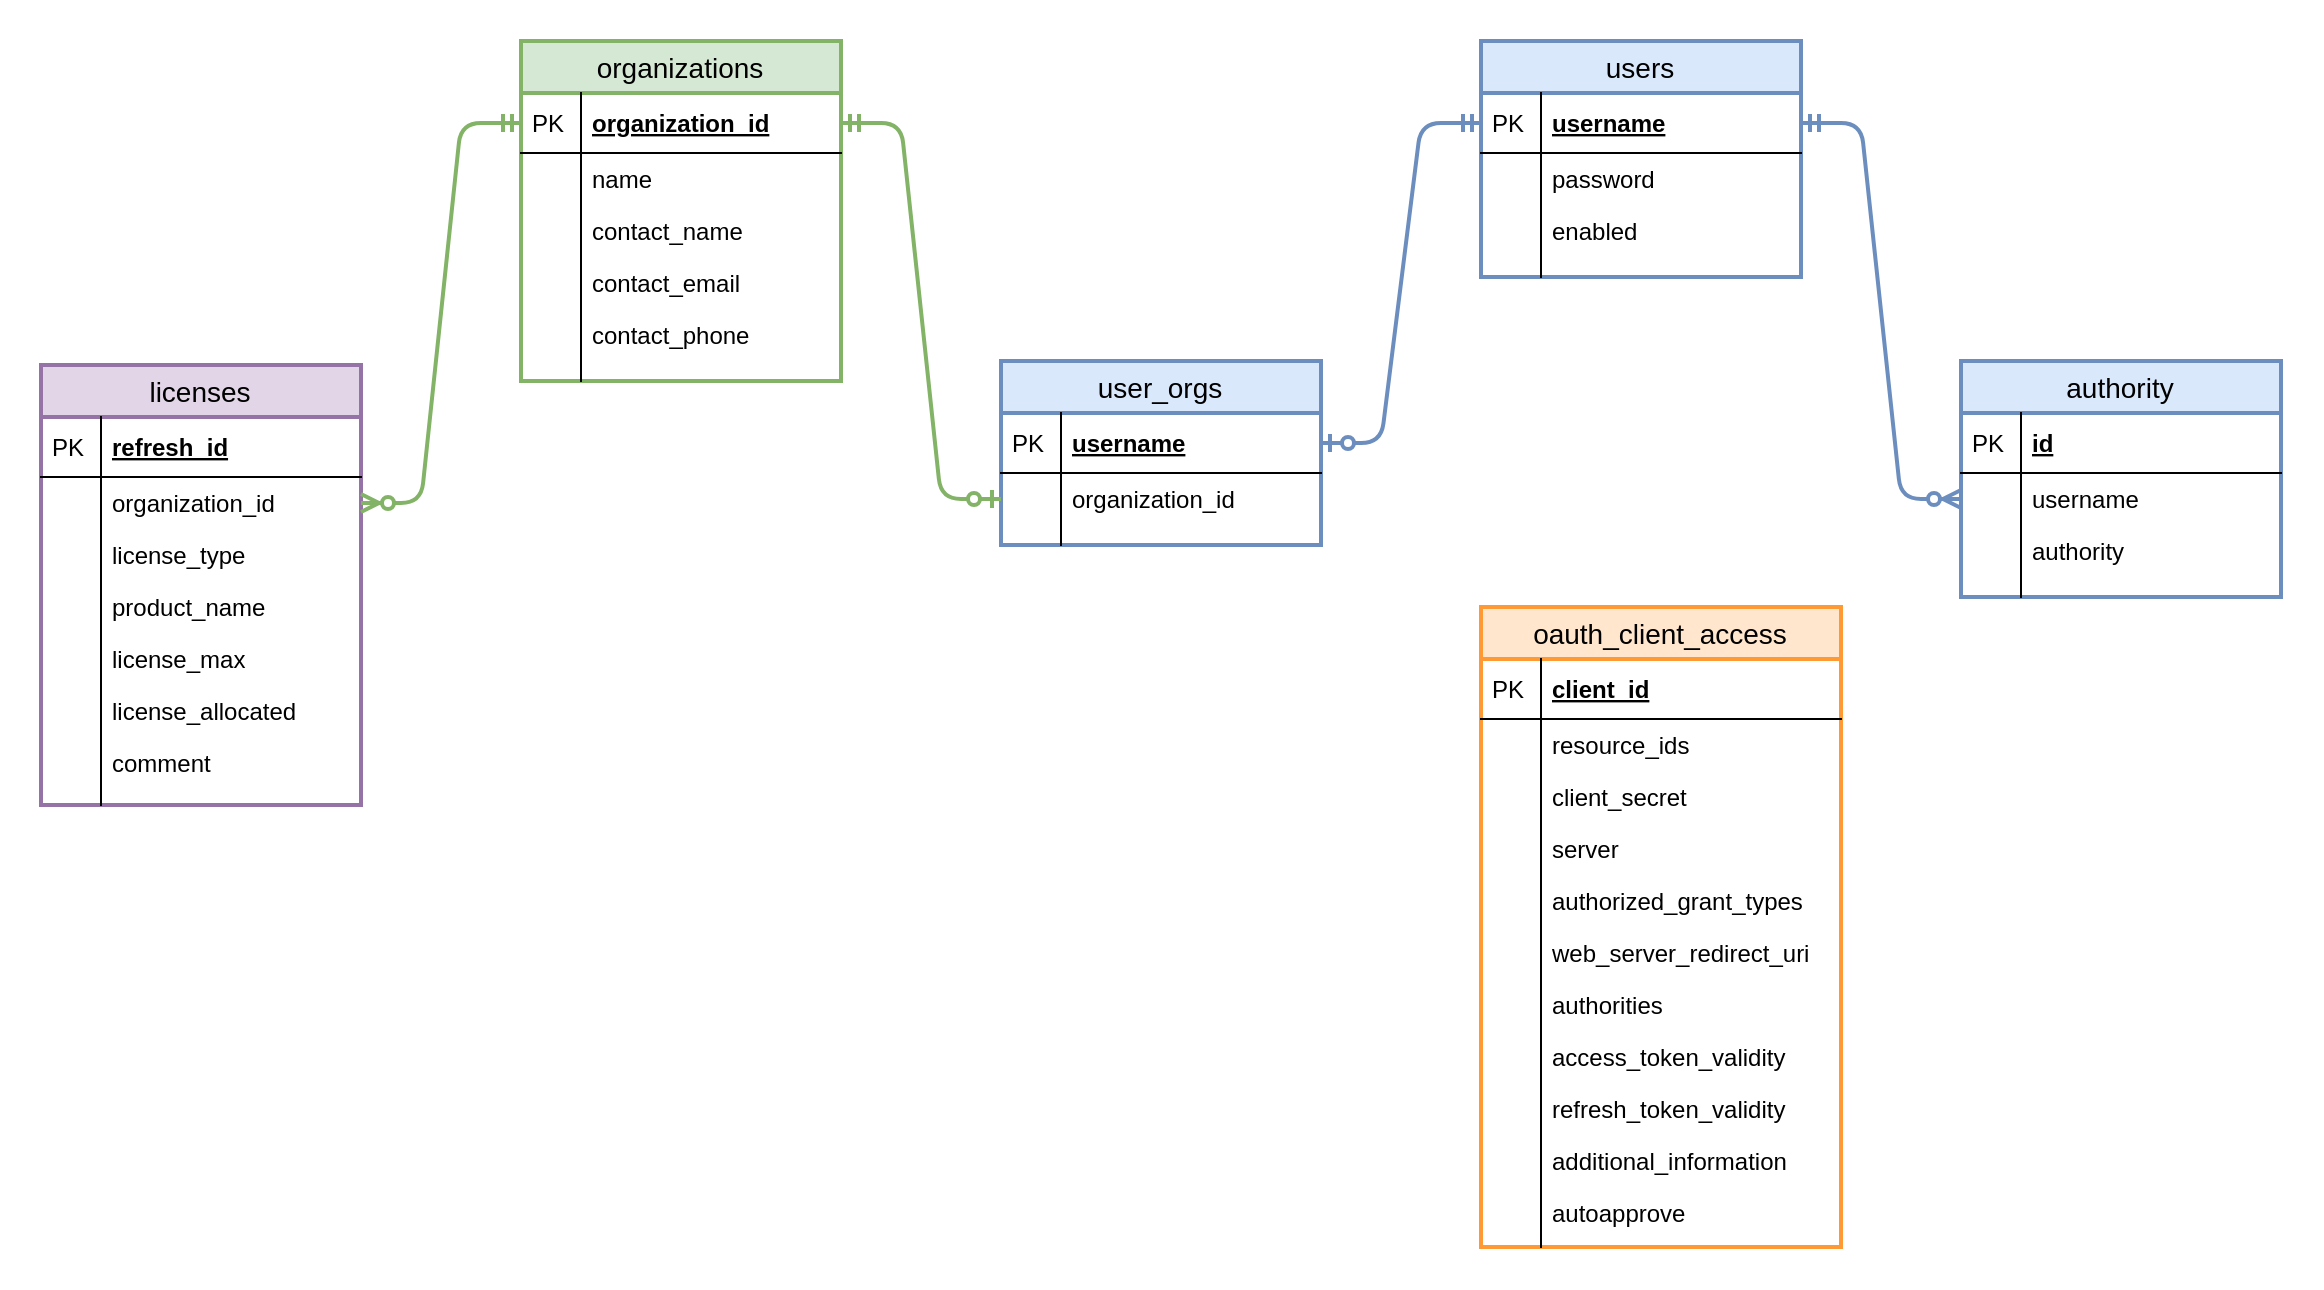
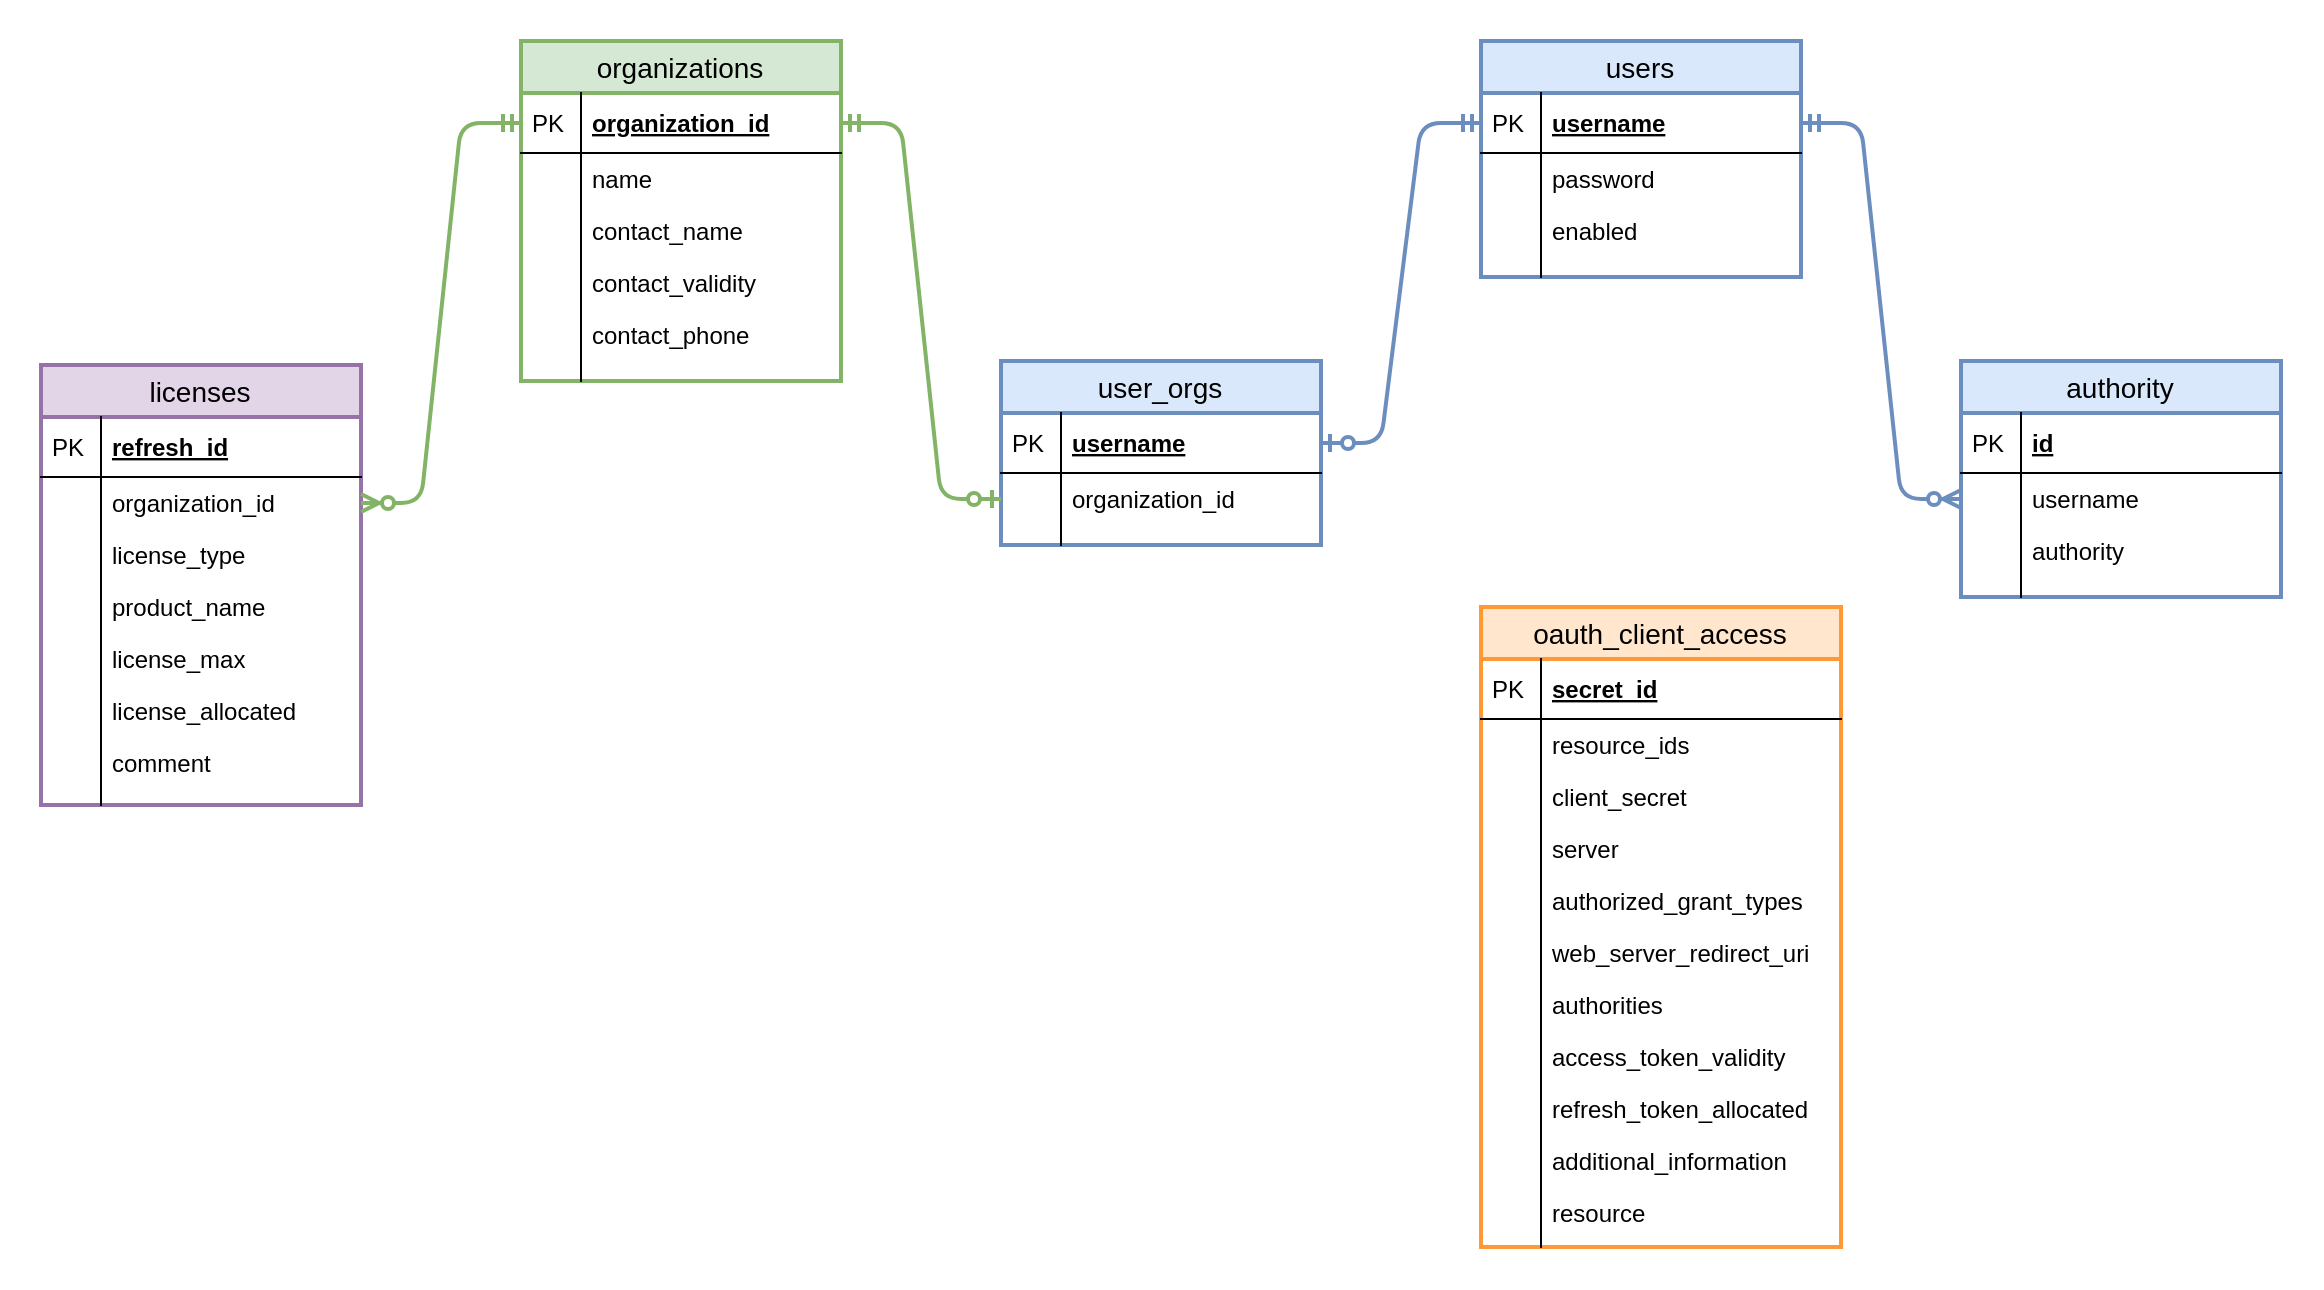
(673, 284) -> (690, 284)
(1603, 690) -> (1609, 690)
(1690, 1110) -> (1700, 1110)
(1626, 1214) -> (1606, 1214)
